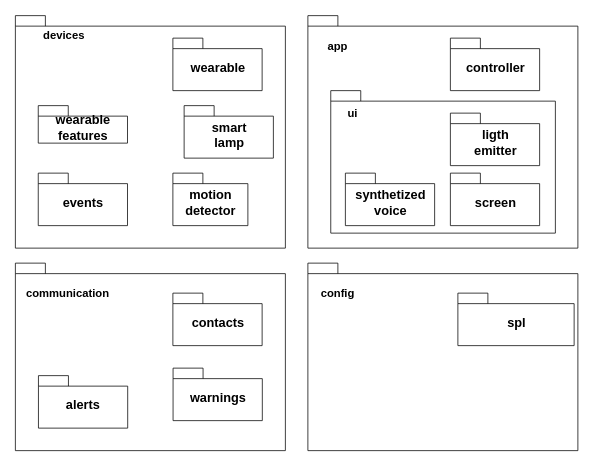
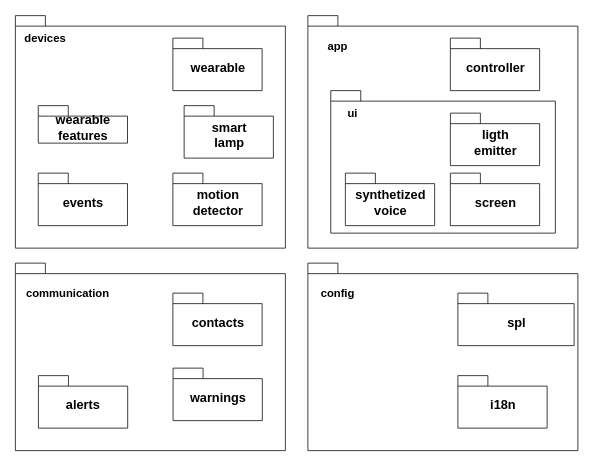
(64, 34) -> (45, 38)
(210, 199) -> (218, 199)
none -> (503, 402)
